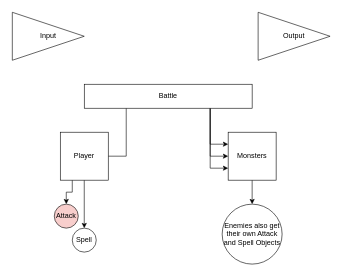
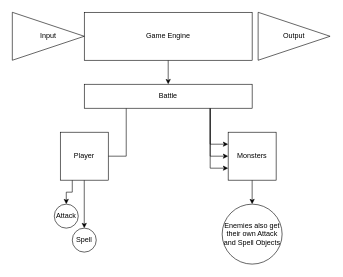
none -> (168, 36)
none -> (168, 78)
(66, 216) -> (66, 216)
